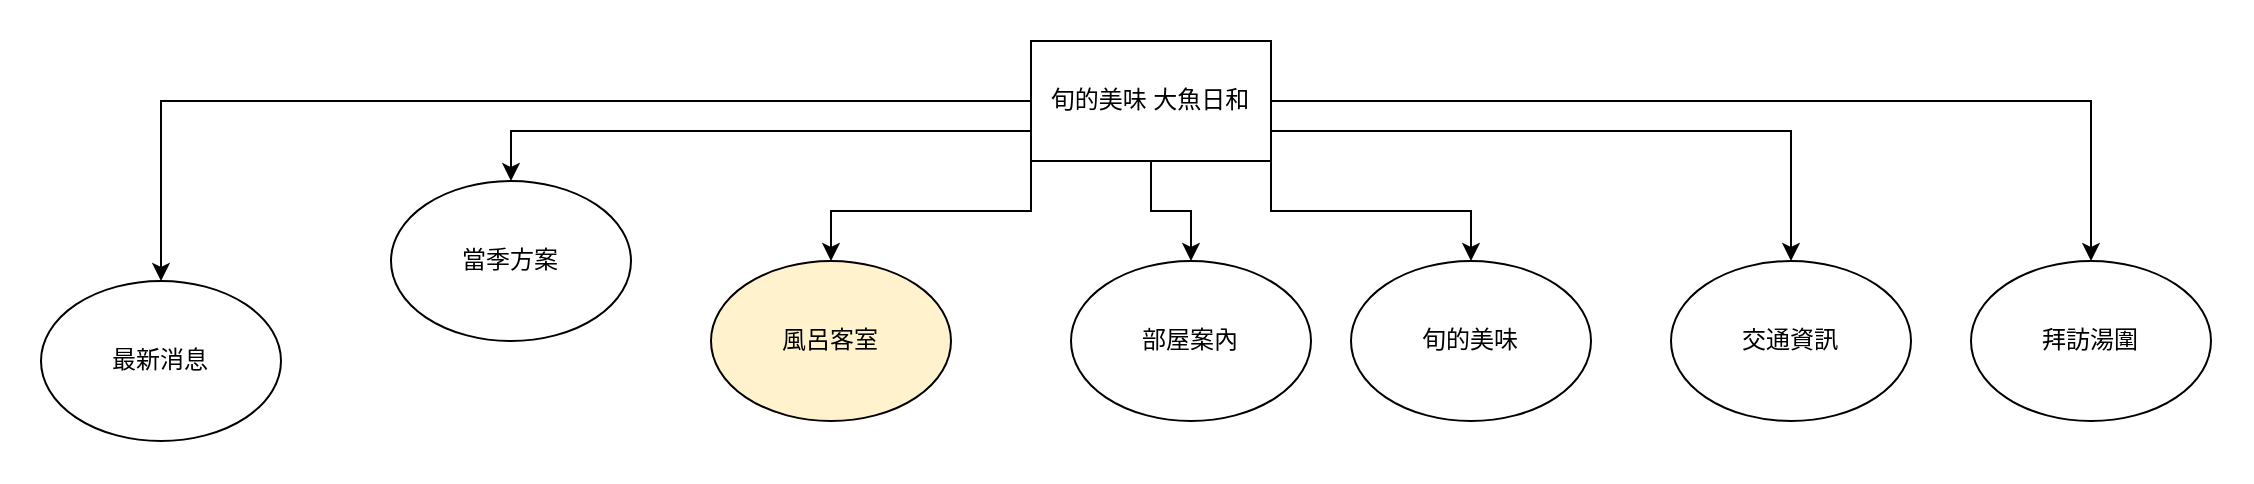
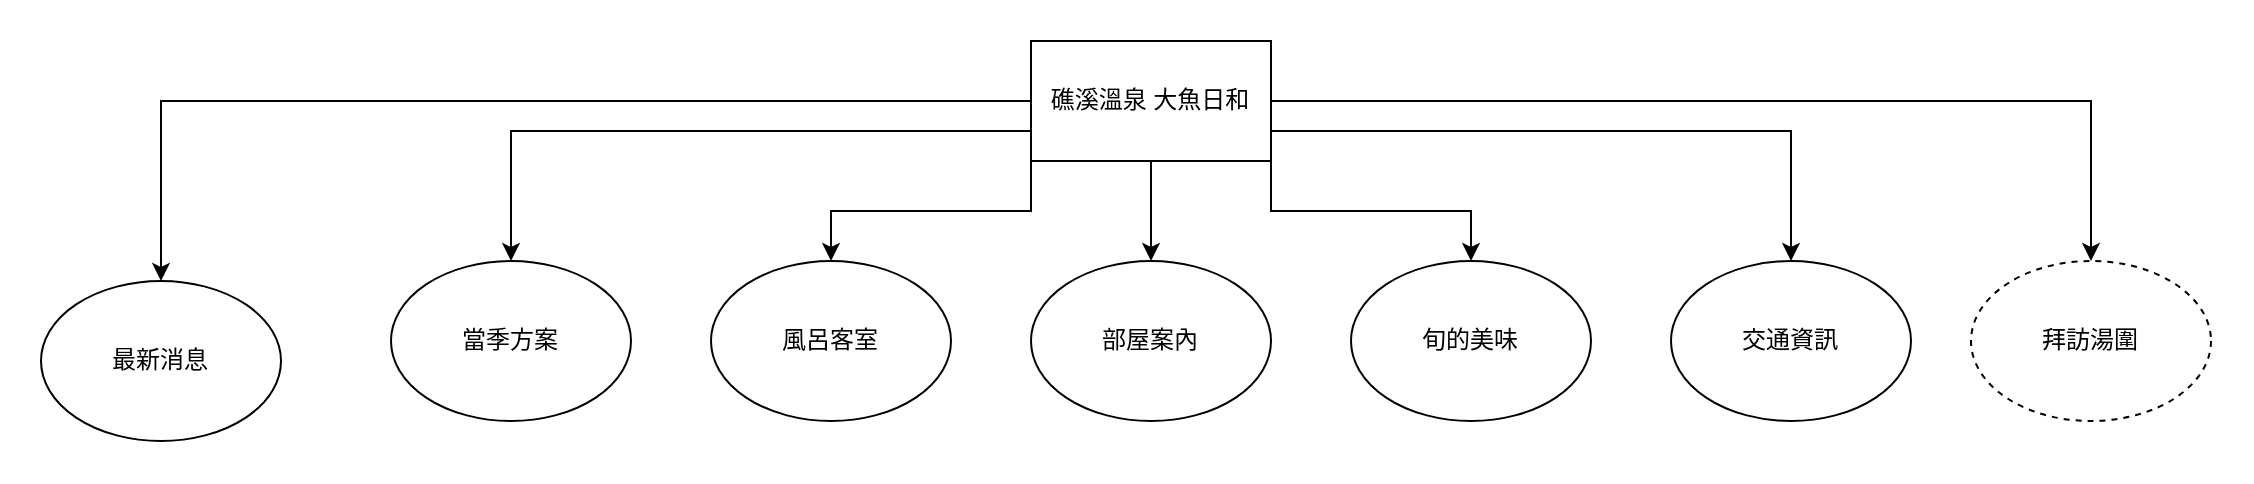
(1151, 101) -> (1151, 101)
(511, 261) -> (511, 341)
(831, 341) -> (831, 341)
(1191, 341) -> (1151, 341)
(2091, 341) -> (2091, 341)
